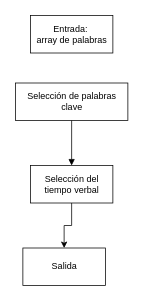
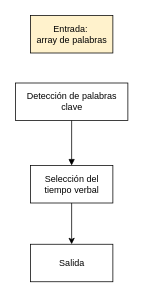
(72, 34) -> (72, 34)
(72, 102) -> (72, 102)
(64, 267) -> (72, 263)
